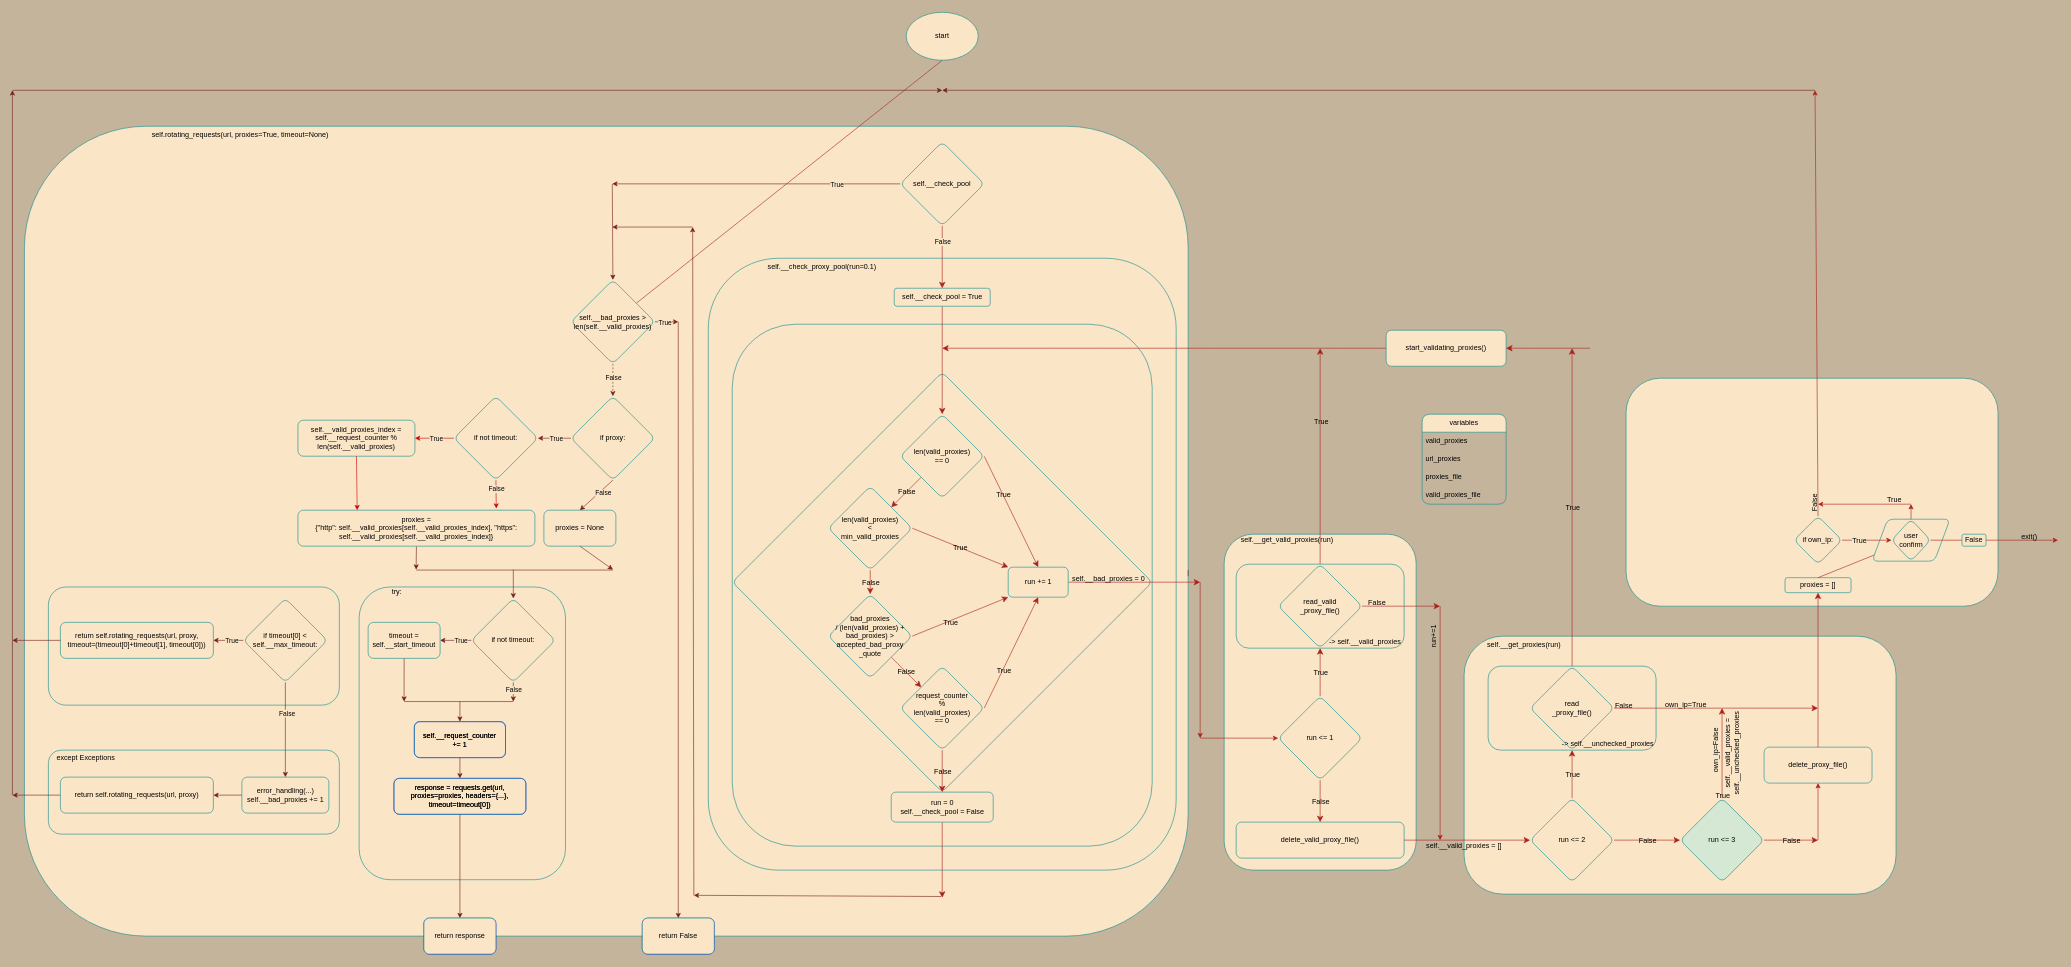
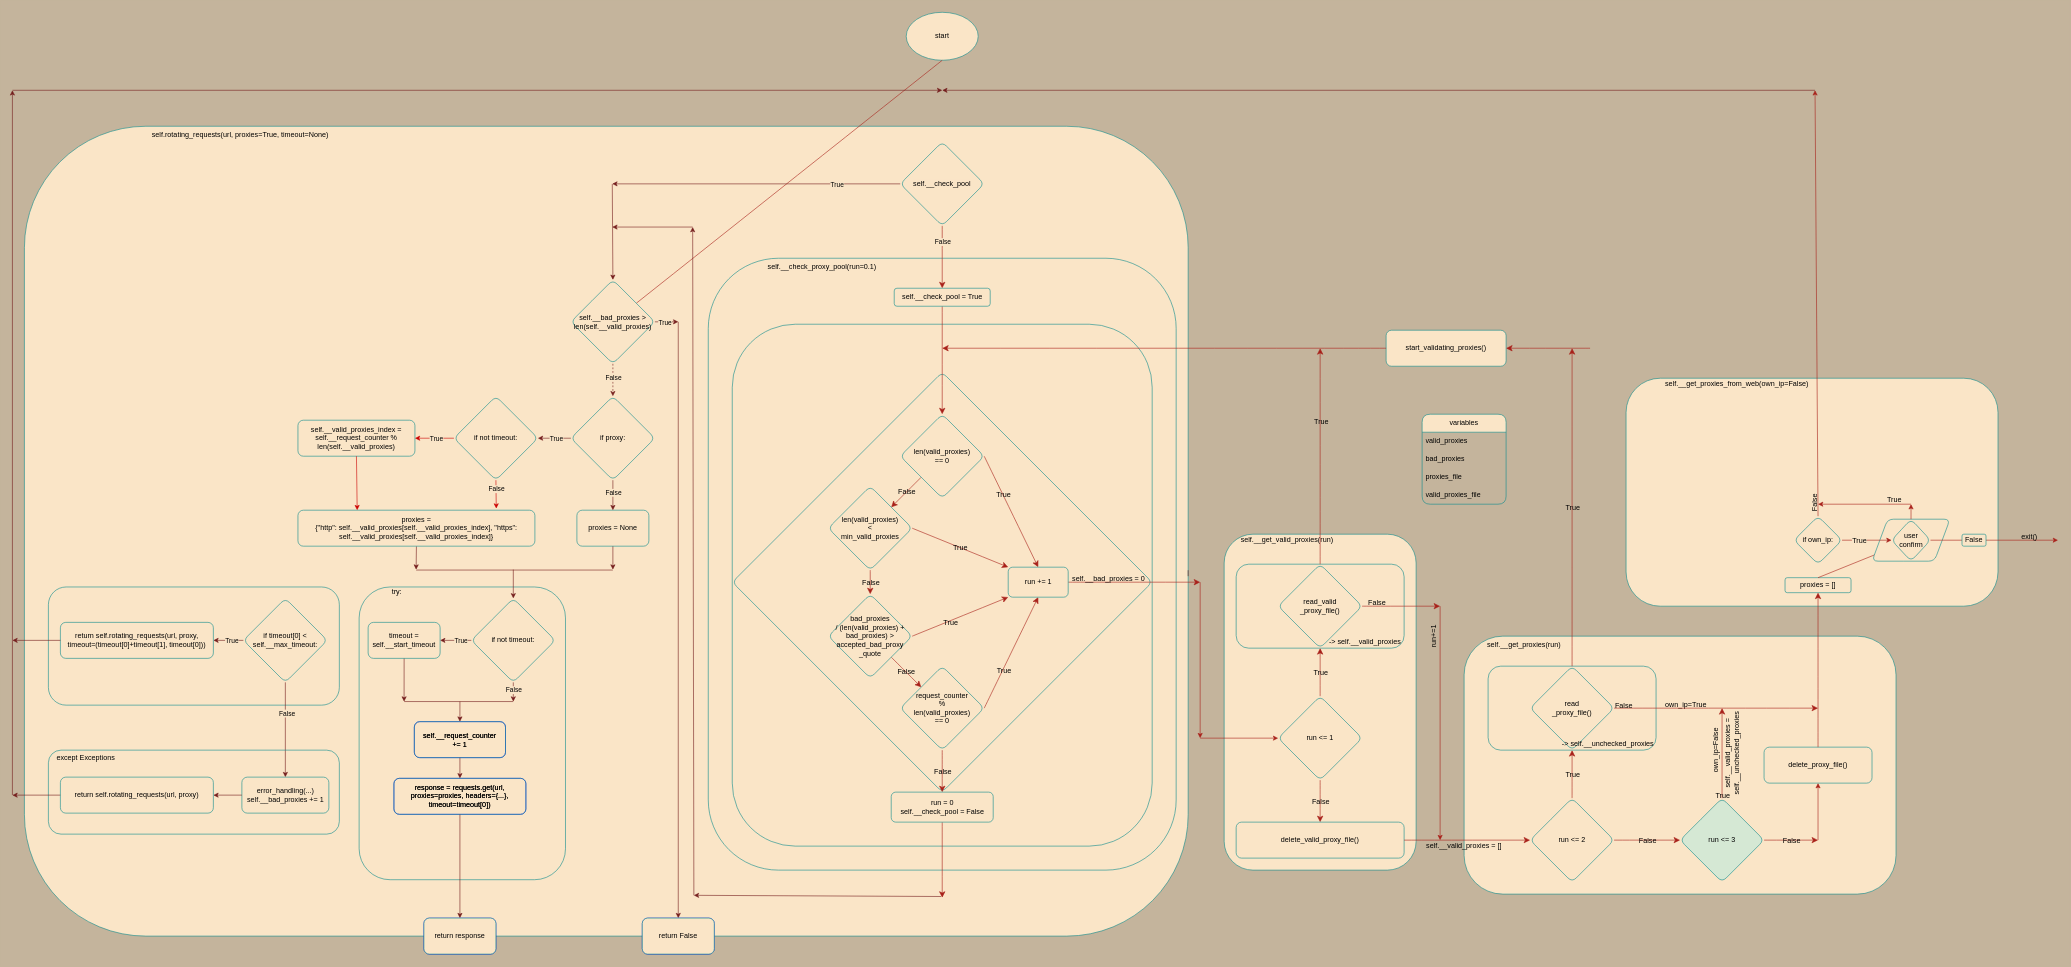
none -> (1737, 384)
(1446, 459) -> (1447, 459)
(580, 528) -> (613, 528)
